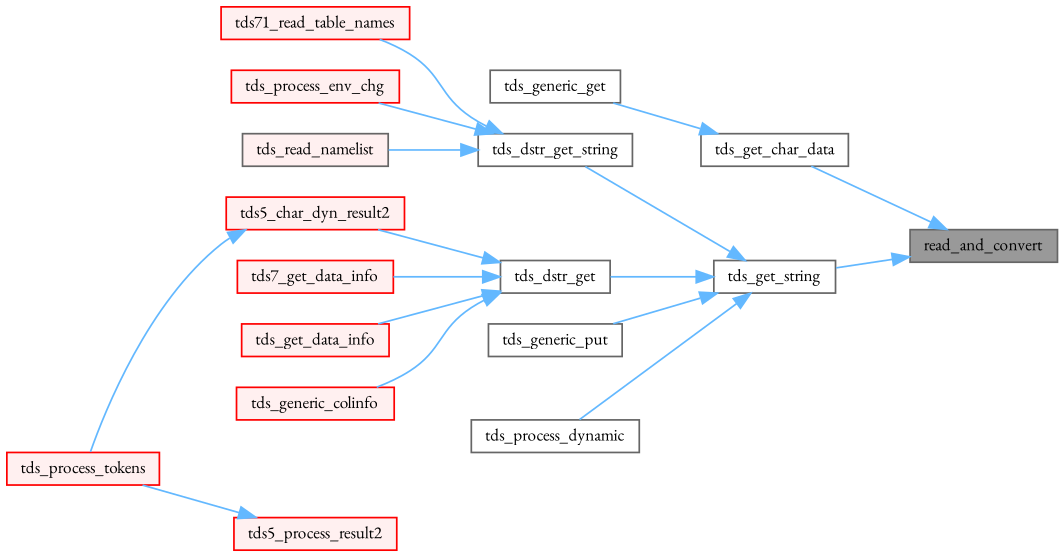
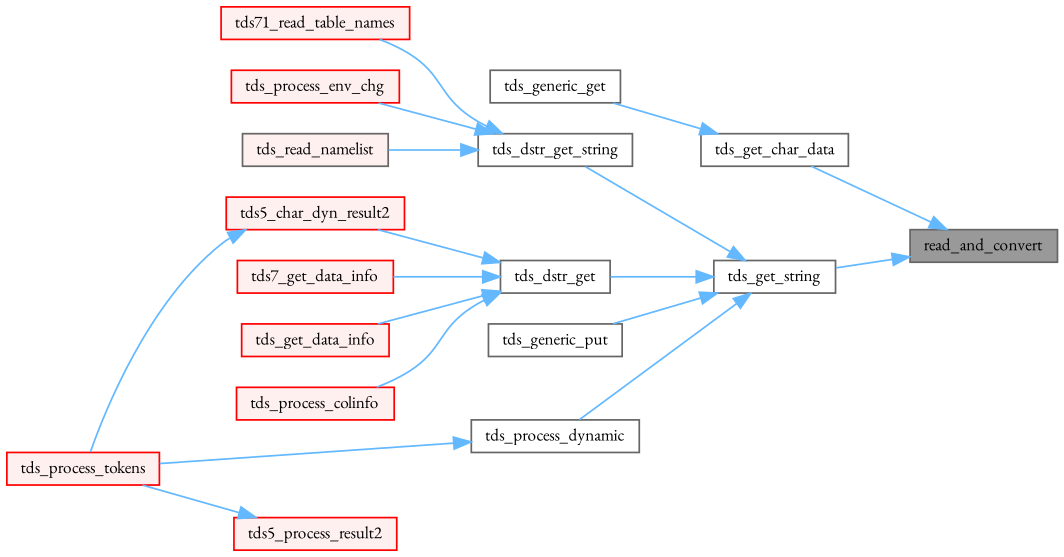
(315, 404) -> (315, 404)
none -> (307, 453)
